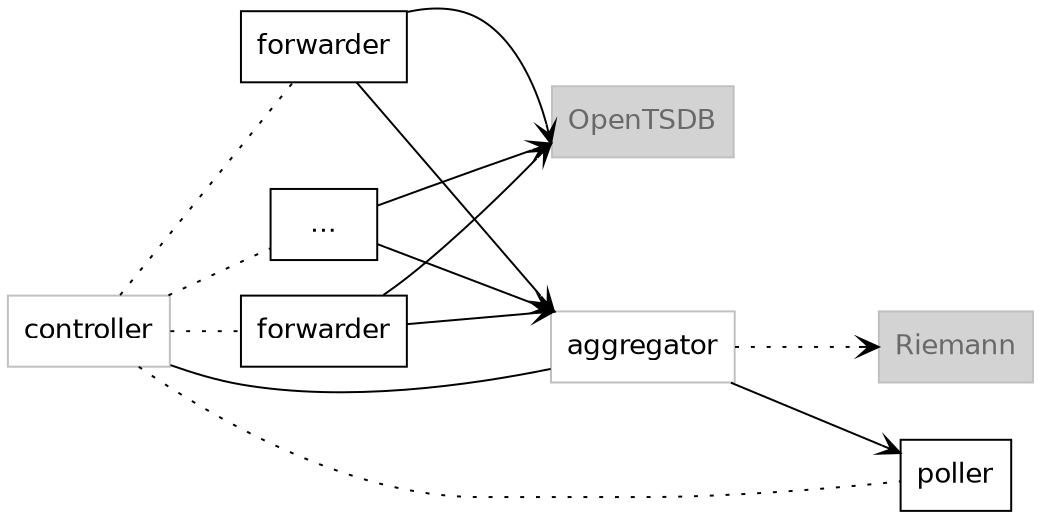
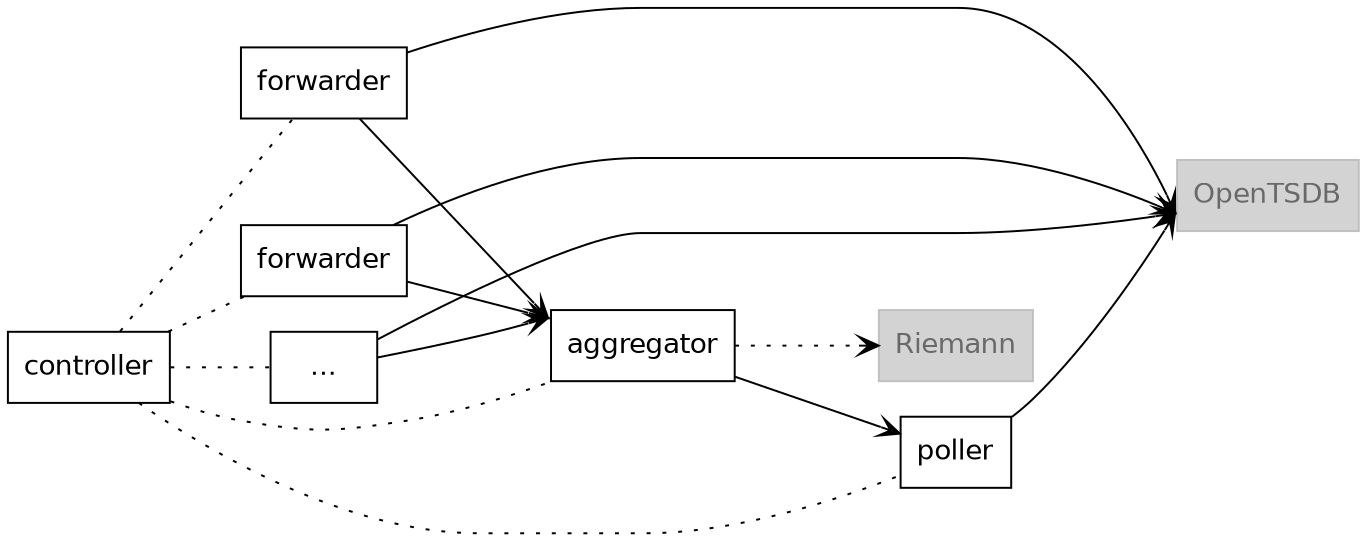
none -> (1095, 329)
(89, 331) -> (89, 367)
(643, 347) -> (643, 346)
(360, 392) -> (362, 427)
